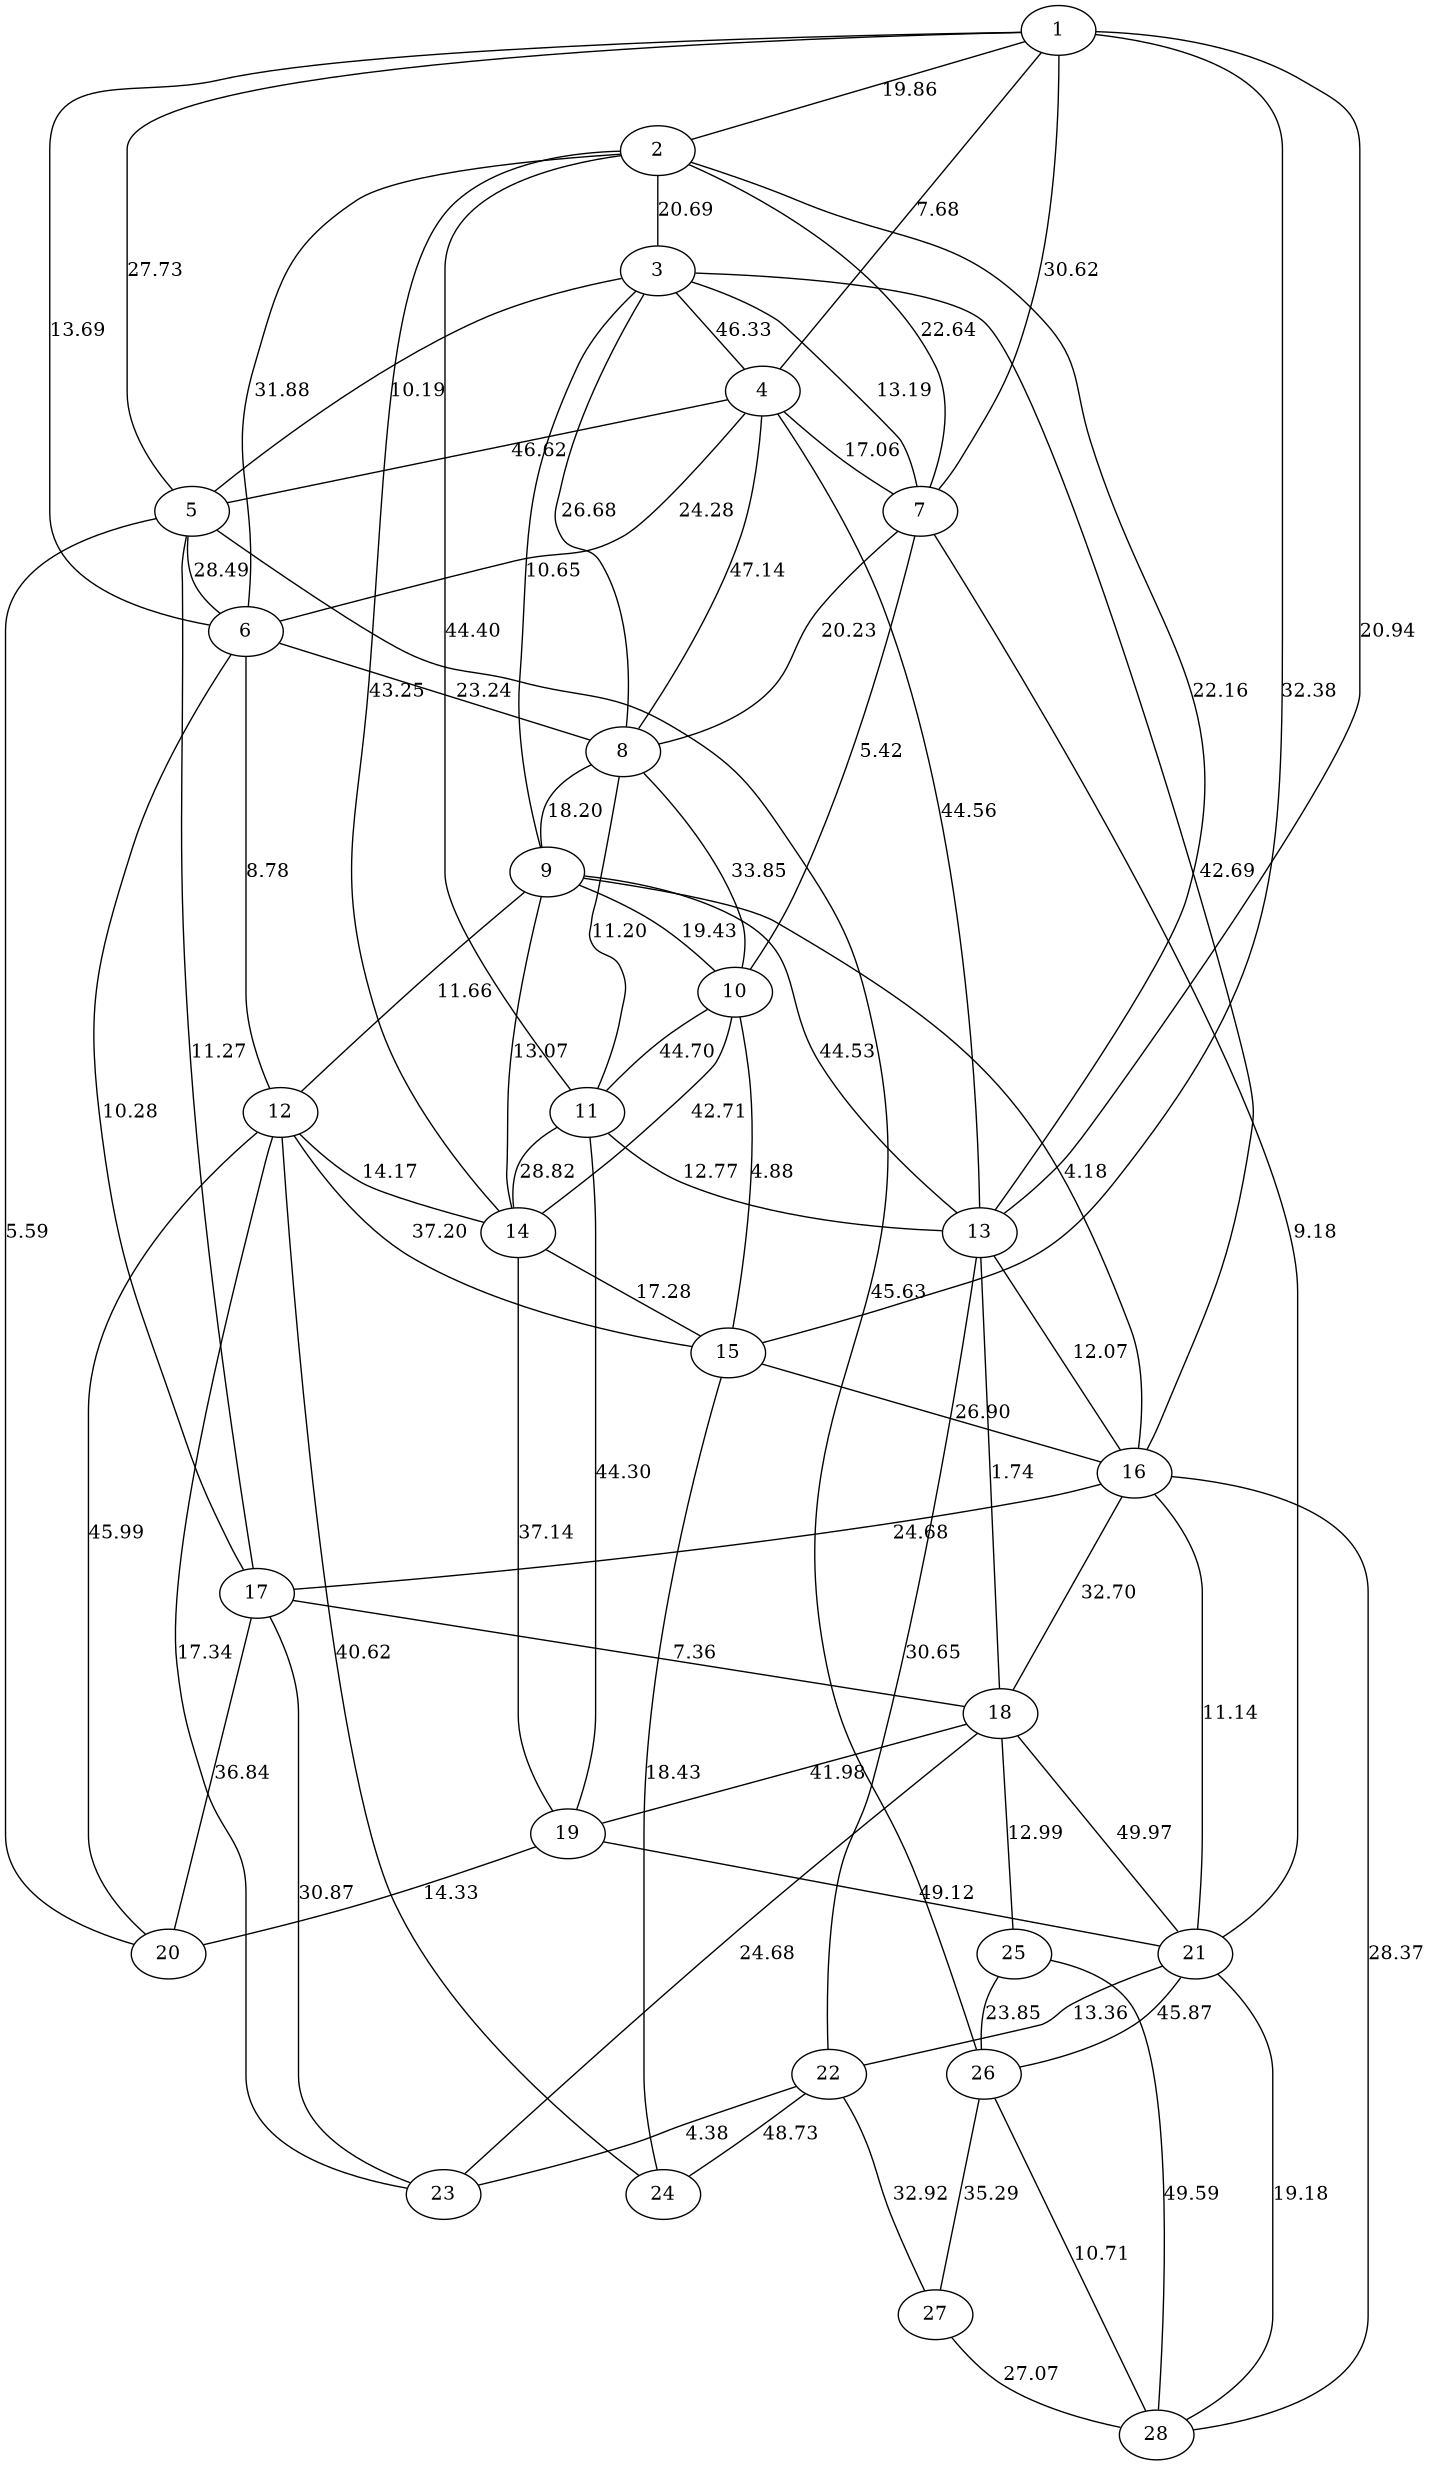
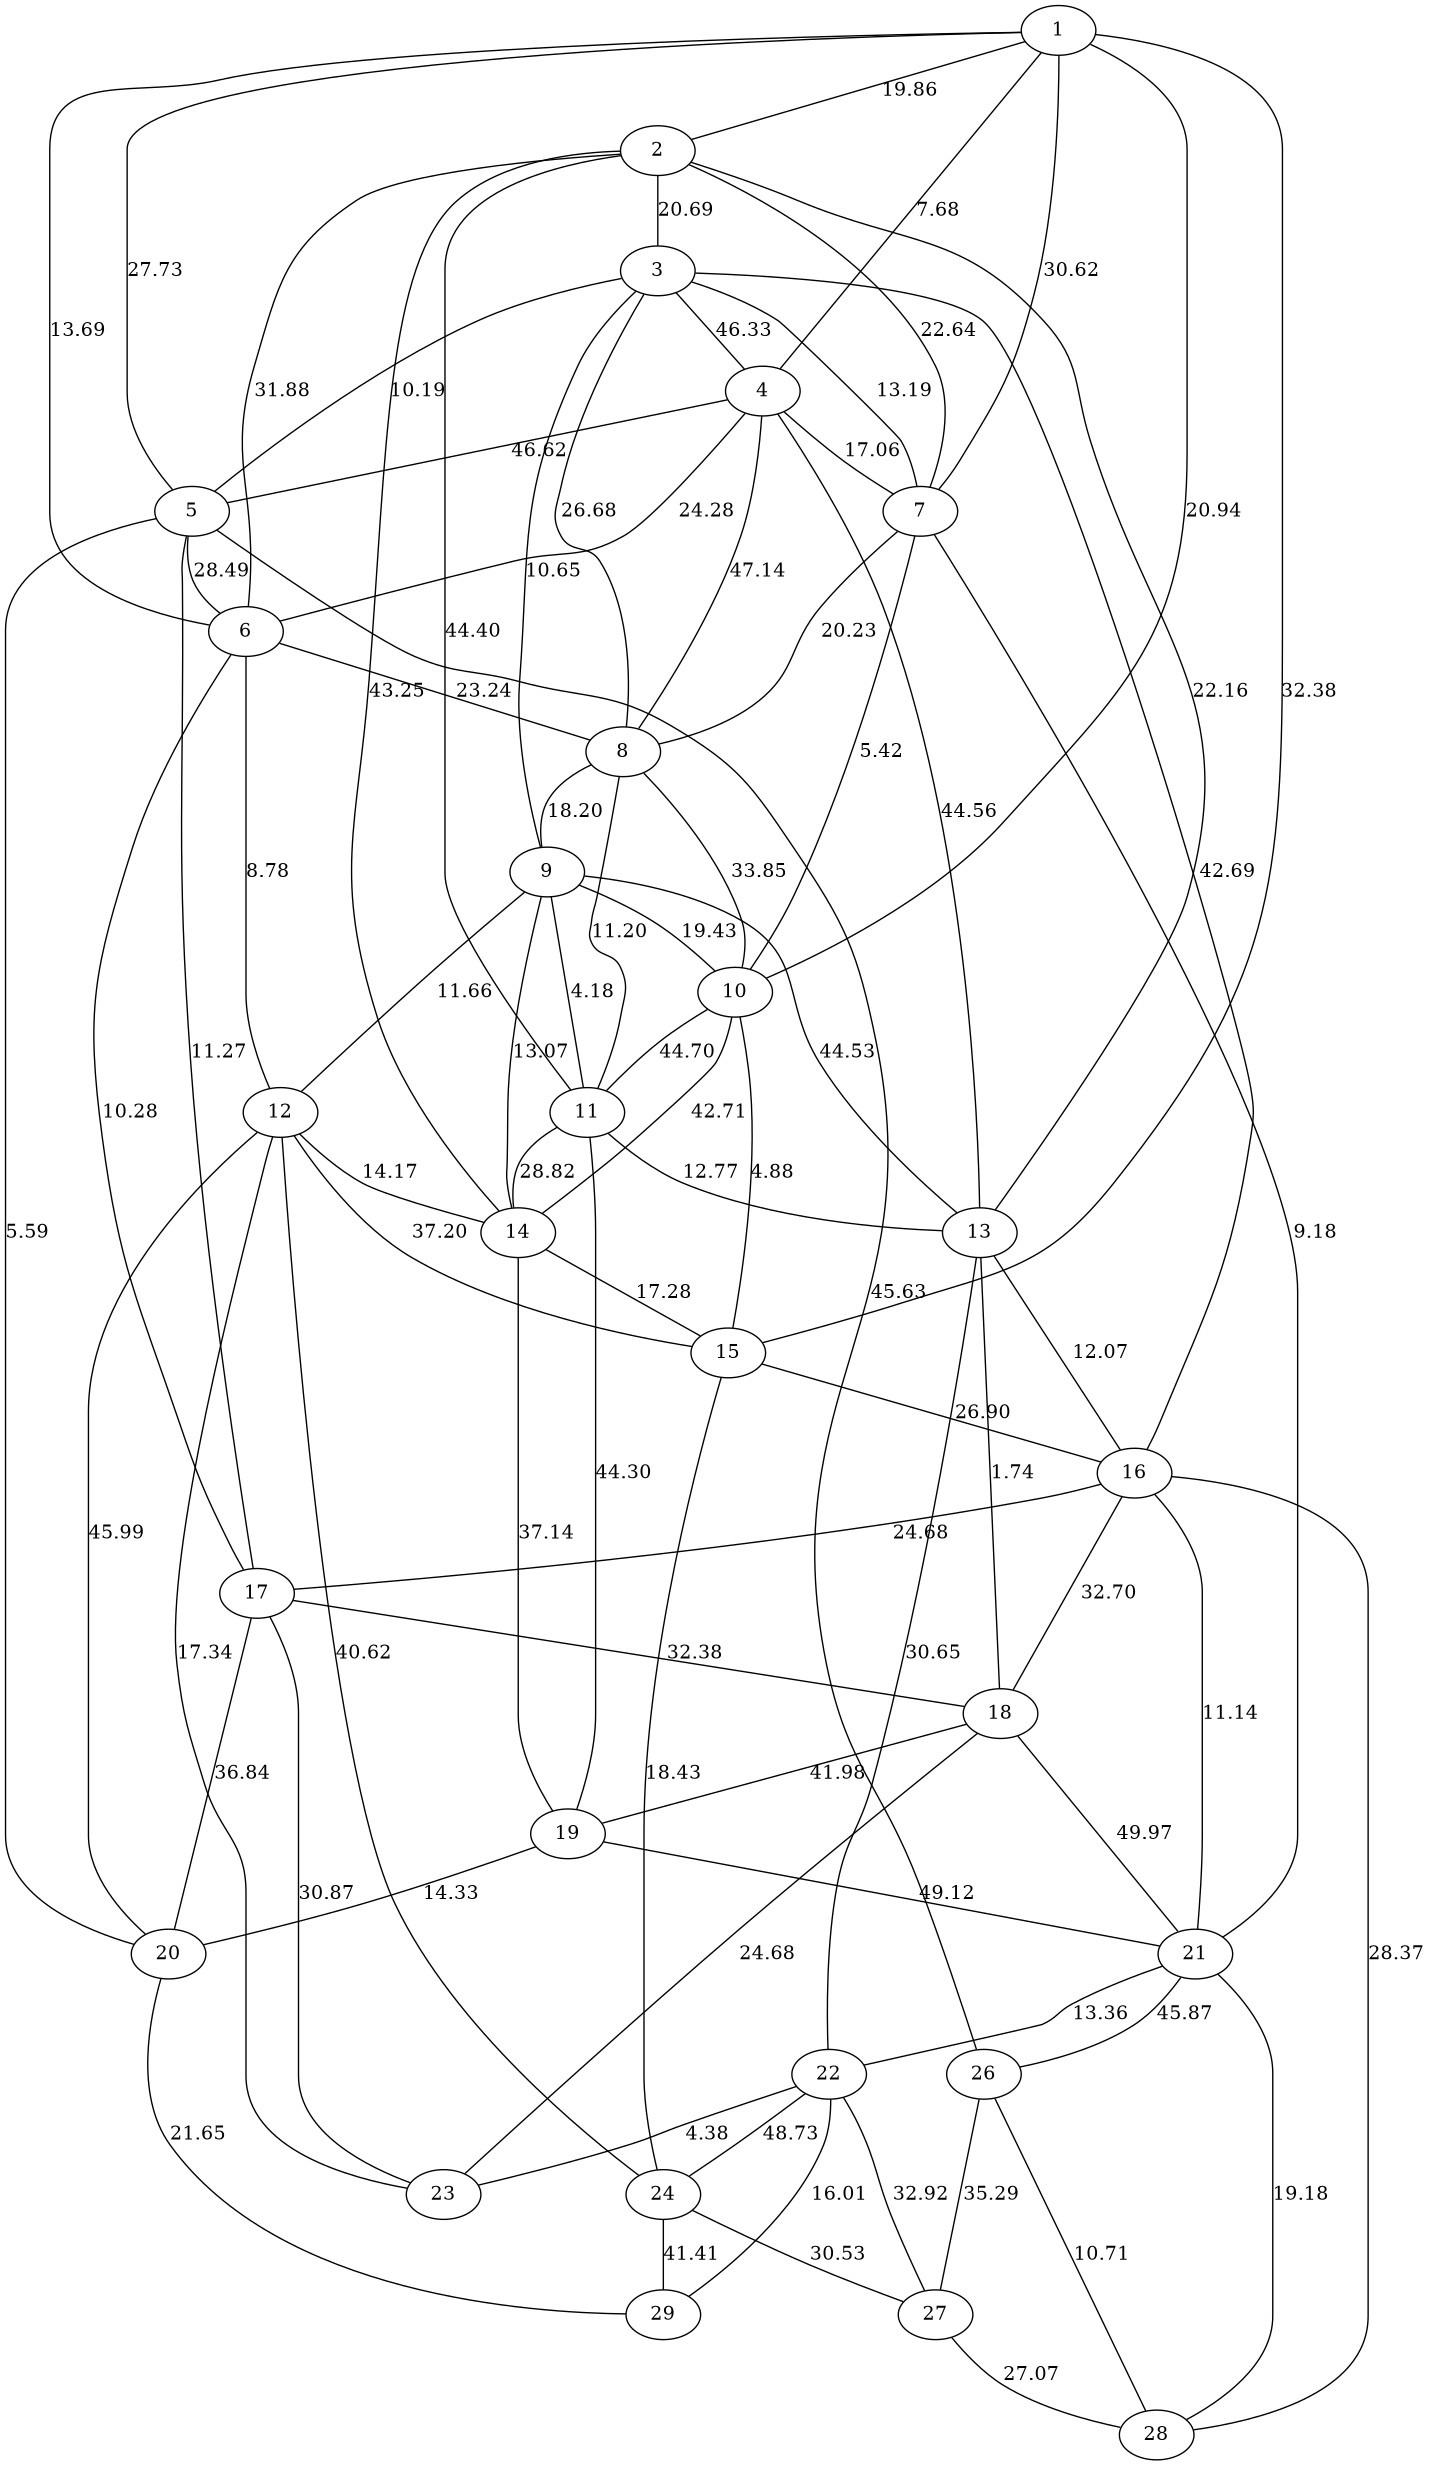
(1360, 584) -> (1172, 581)
(956, 1044) -> (567, 992)
(695, 1653) -> (695, 1653)
(1014, 1954) -> none
none -> (796, 2259)
none -> (663, 2315)
